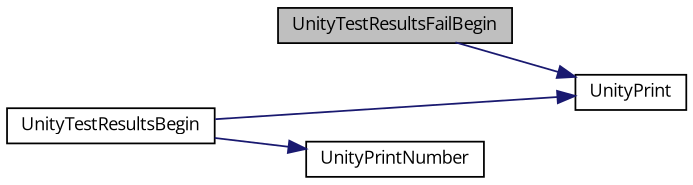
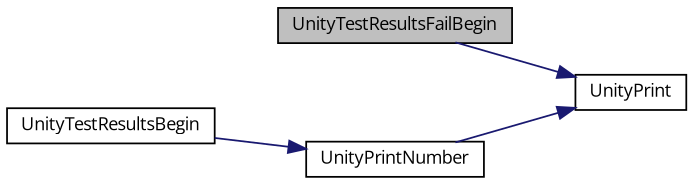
(386, 108) -> (507, 128)
